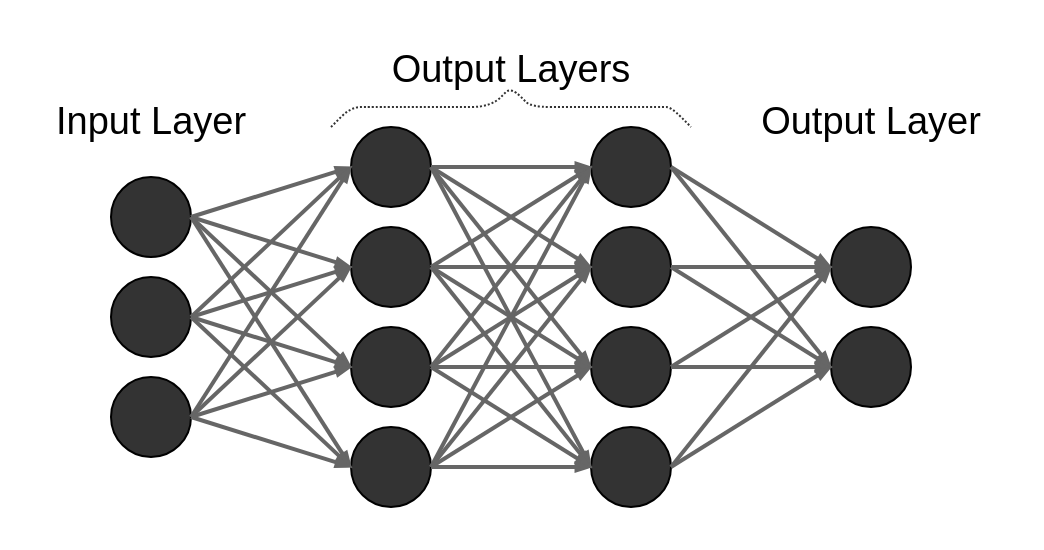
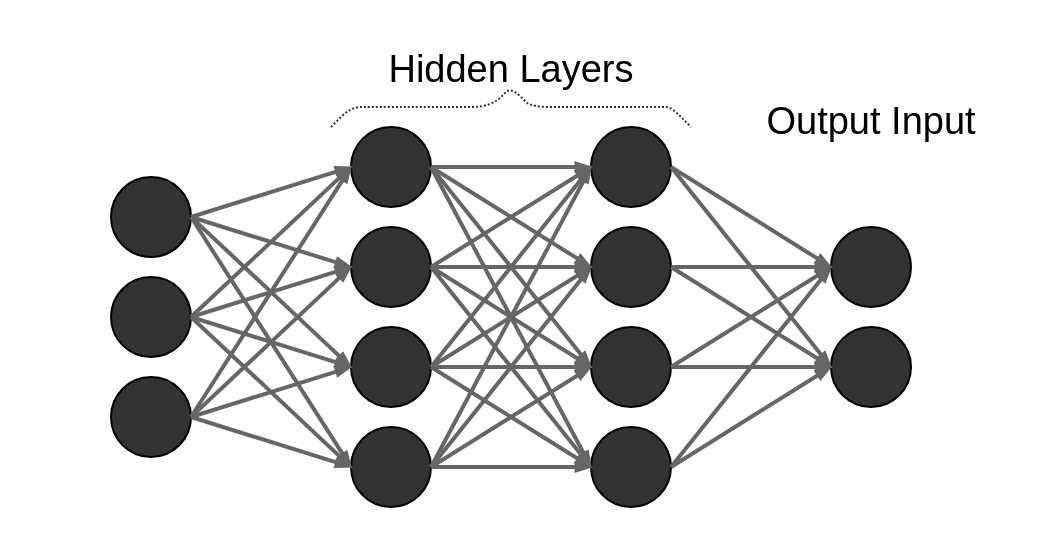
(512, 71) -> (512, 71)
(151, 123) -> none
(872, 123) -> (872, 123)
